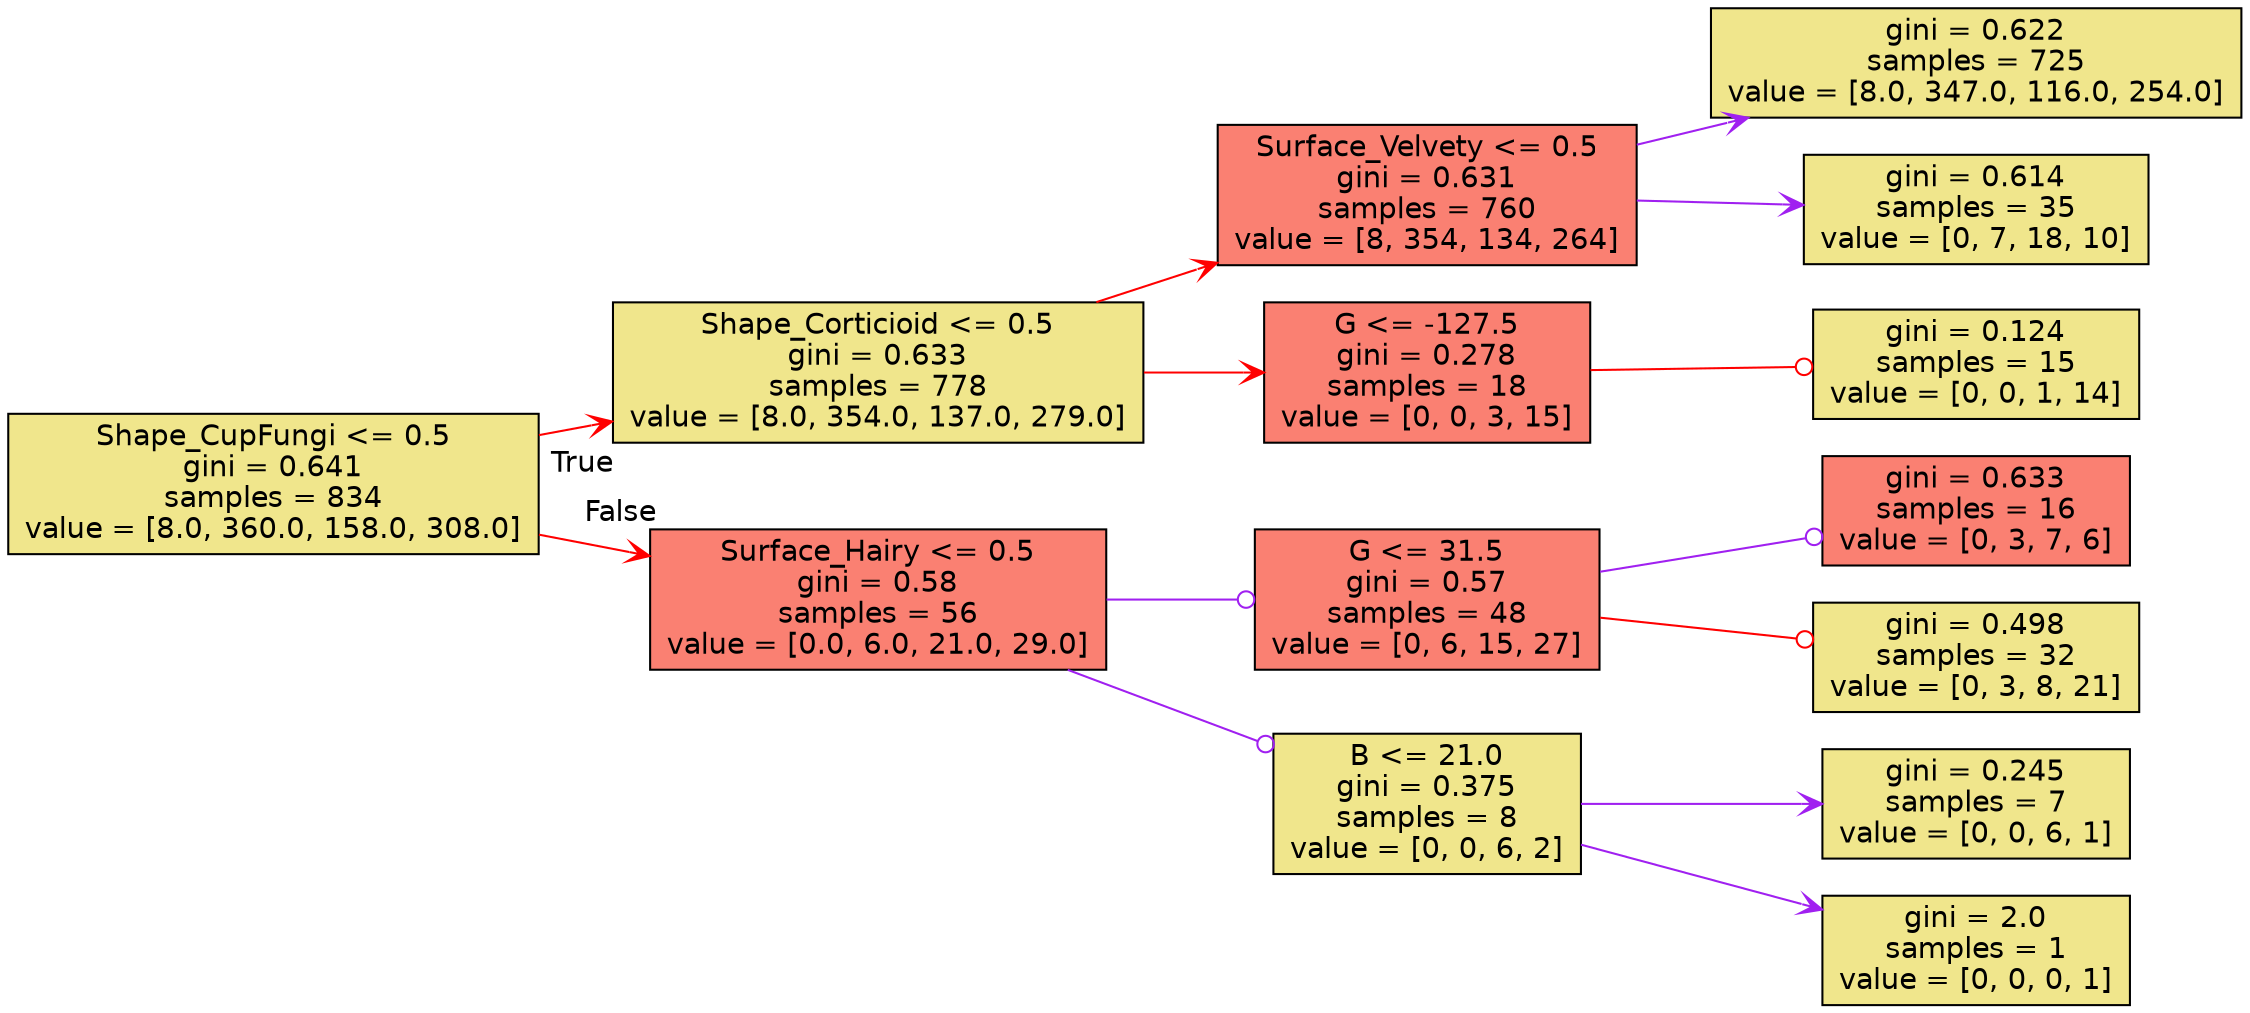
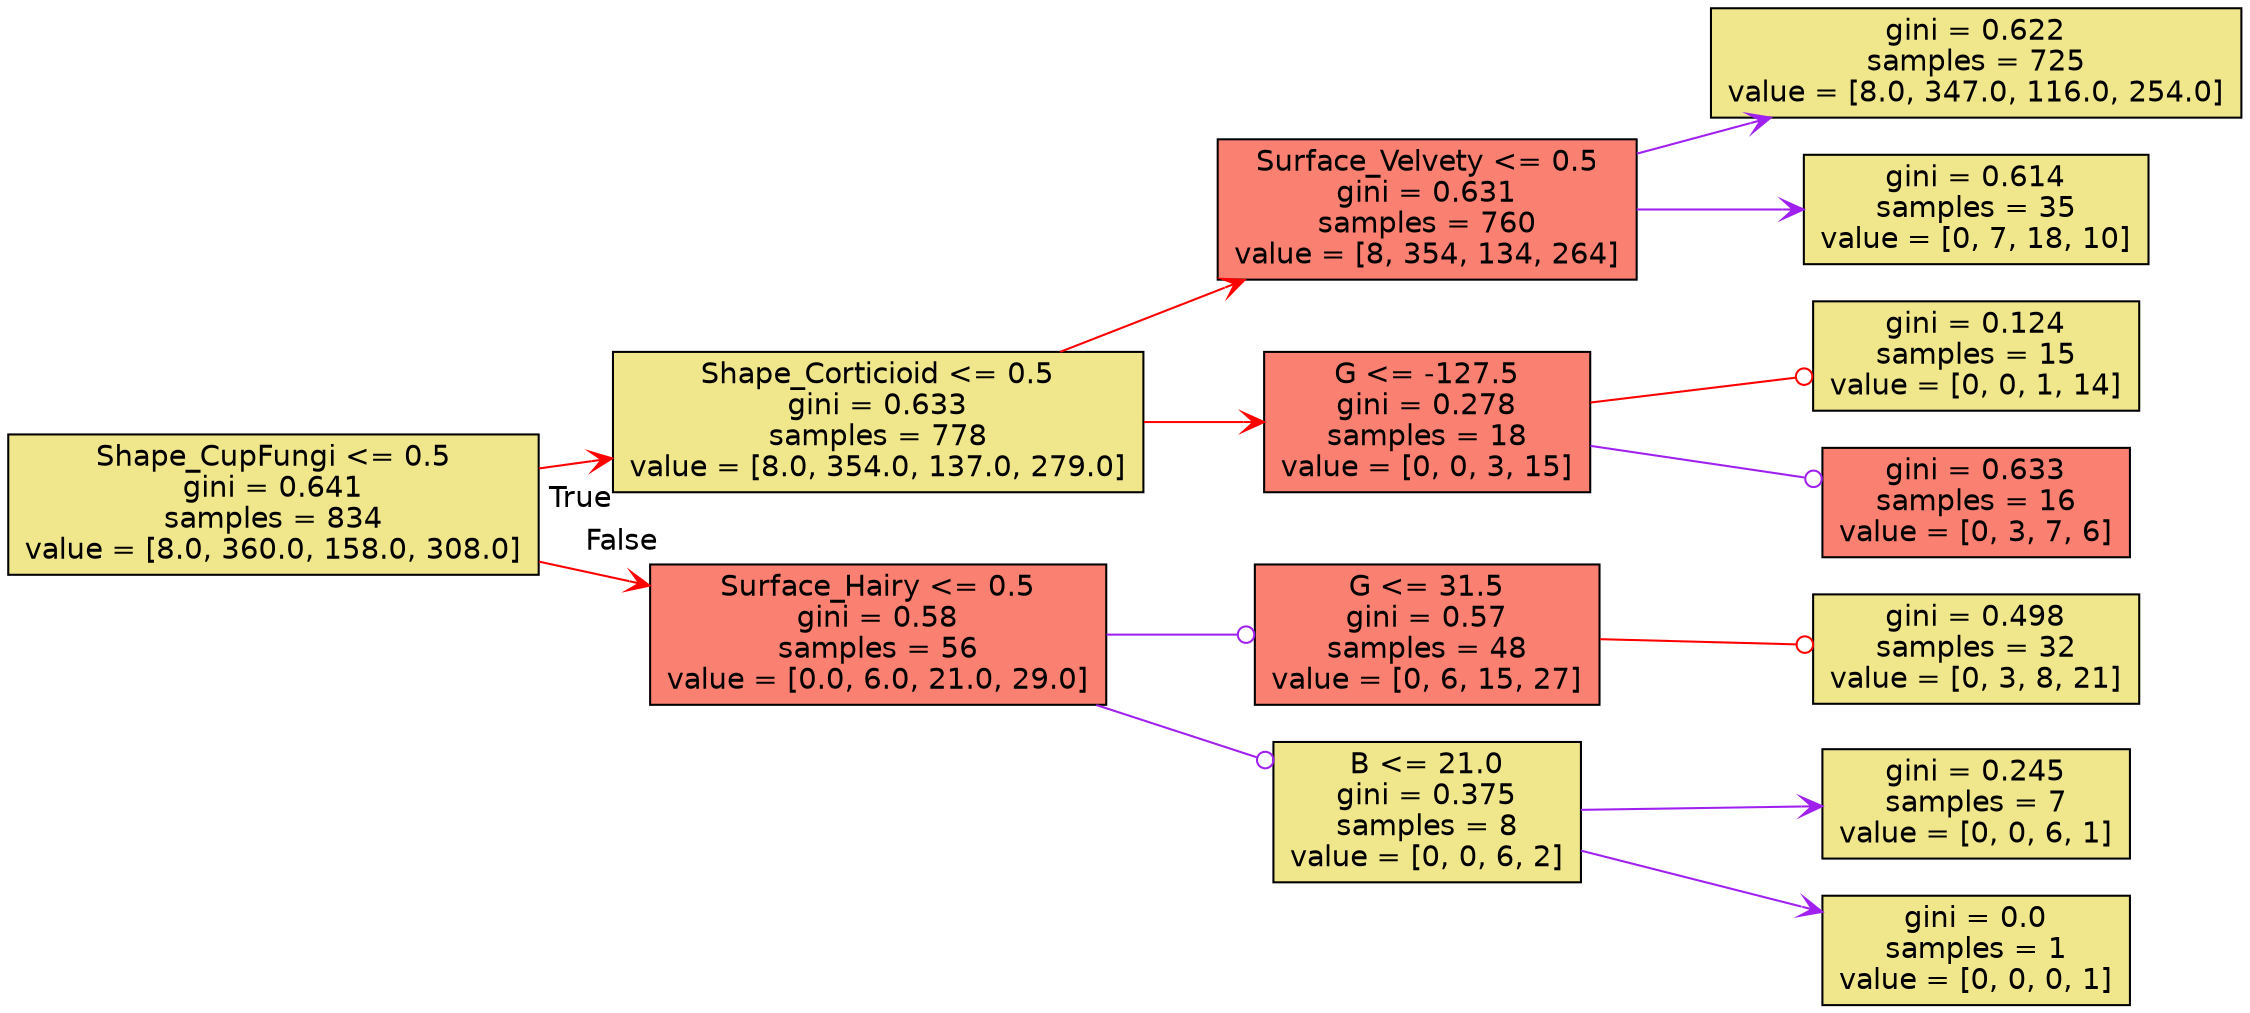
(1703, 555) -> (1698, 462)
(1976, 950) -> (1976, 950)
